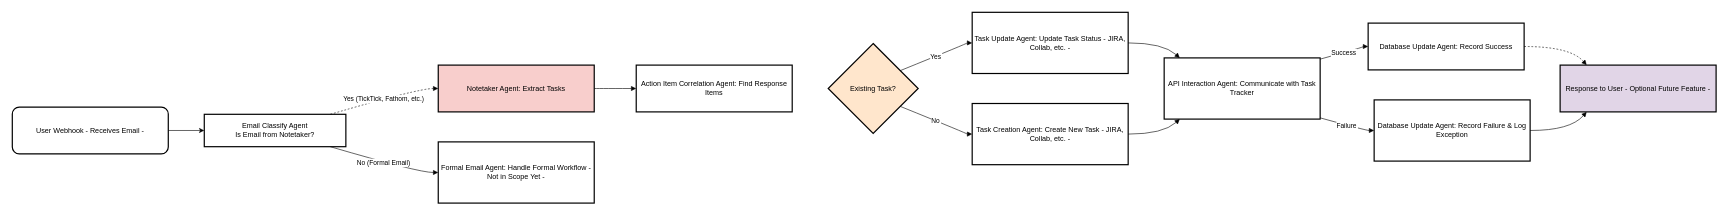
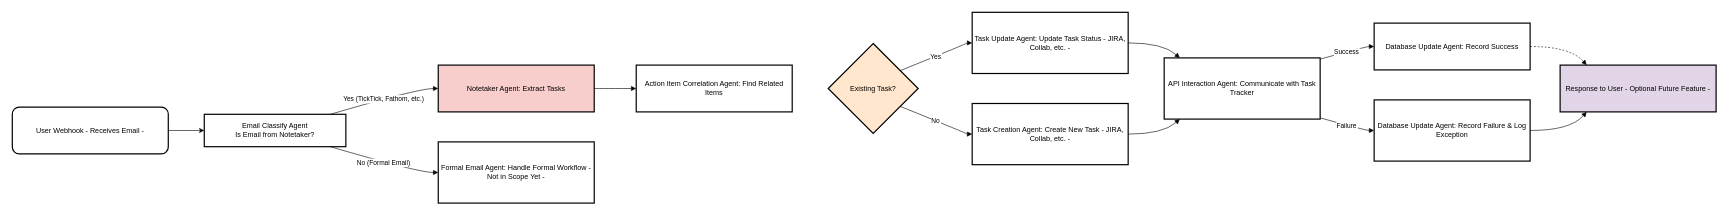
(1446, 47) -> (1452, 47)
(714, 89) -> (714, 89)
(348, 109) -> (348, 109)
